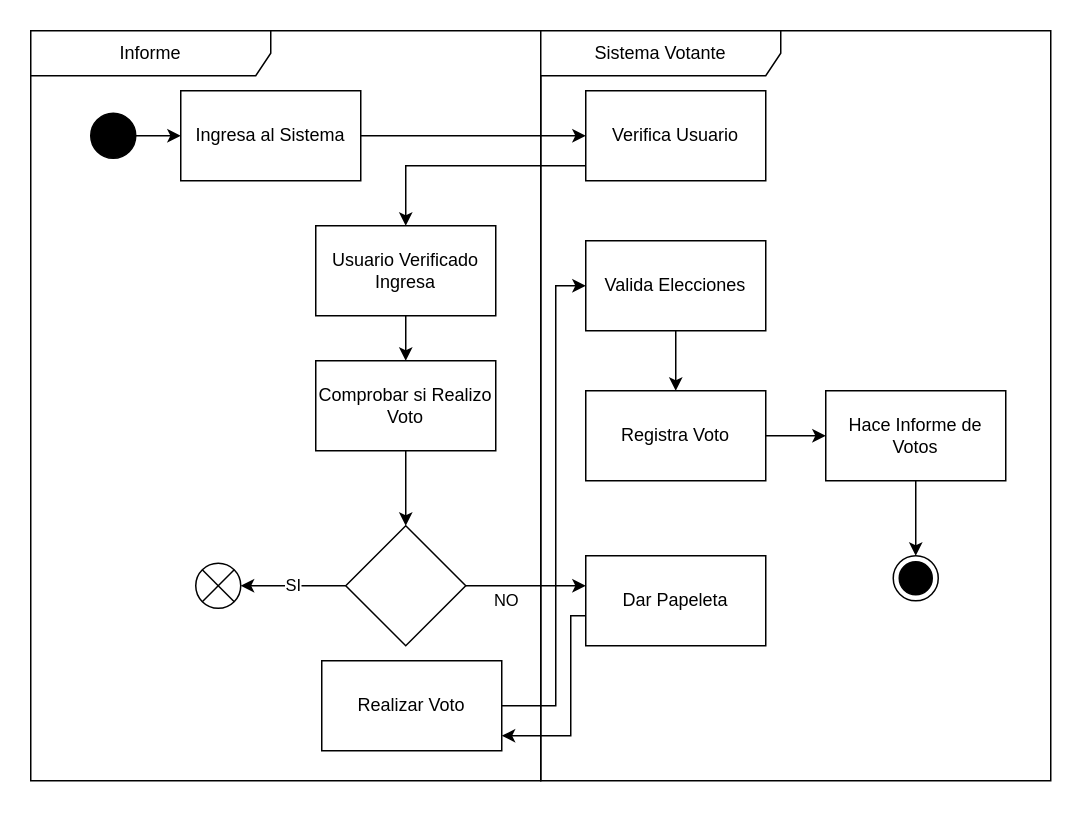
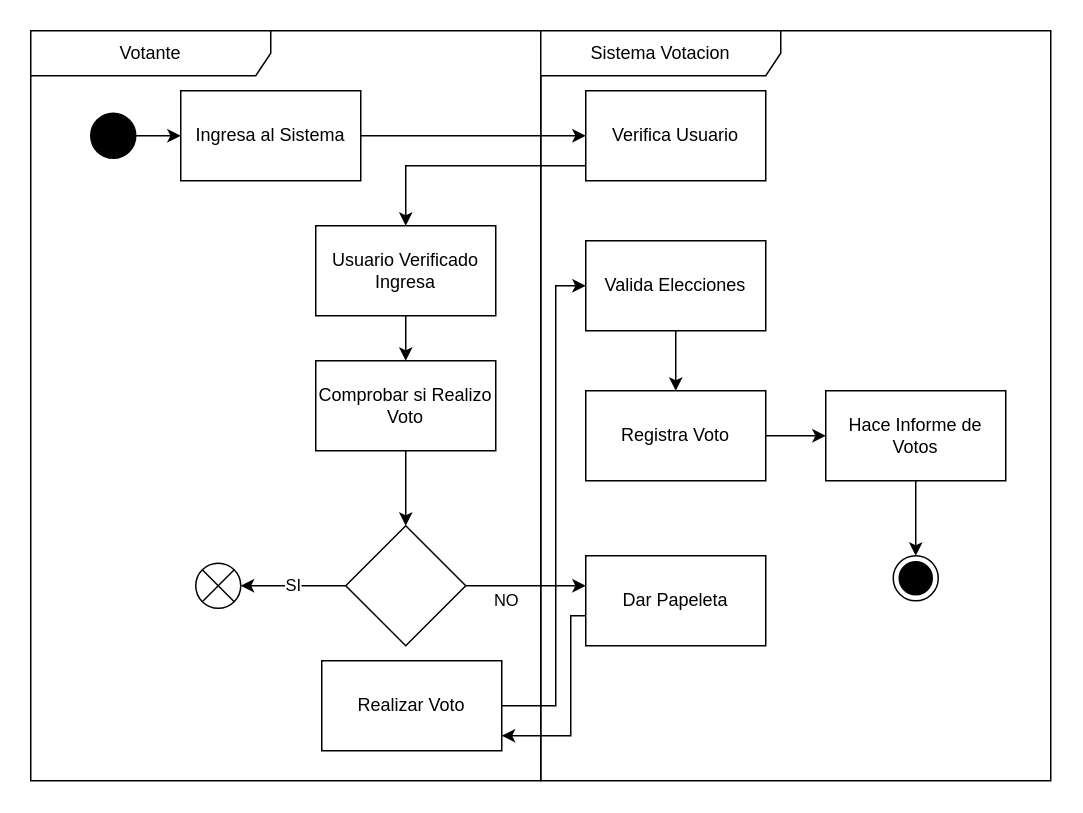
(151, 53) -> (151, 53)
(661, 53) -> (661, 53)
